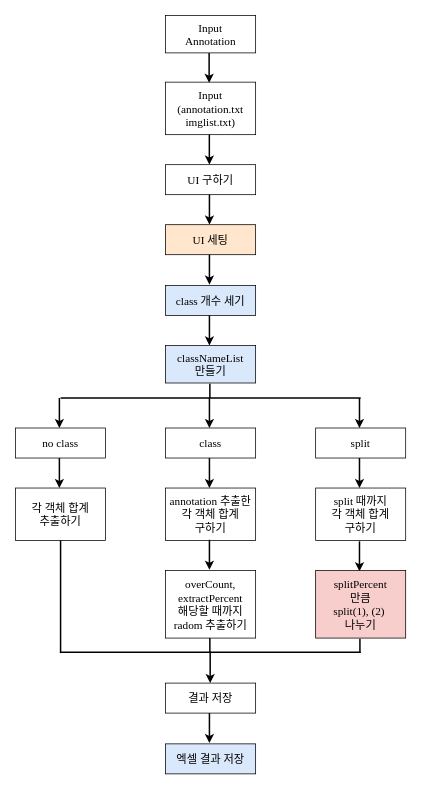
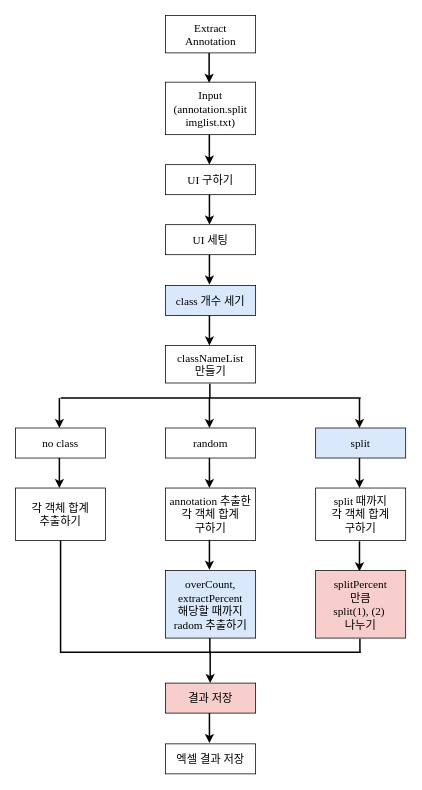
(210, 34) -> (210, 34)
(210, 108) -> (210, 108)
(210, 240) -> (210, 240)
(210, 364) -> (210, 364)
(210, 443) -> (210, 443)
(360, 443) -> (360, 443)
(210, 604) -> (210, 604)
(210, 698) -> (210, 698)
(210, 759) -> (210, 759)
